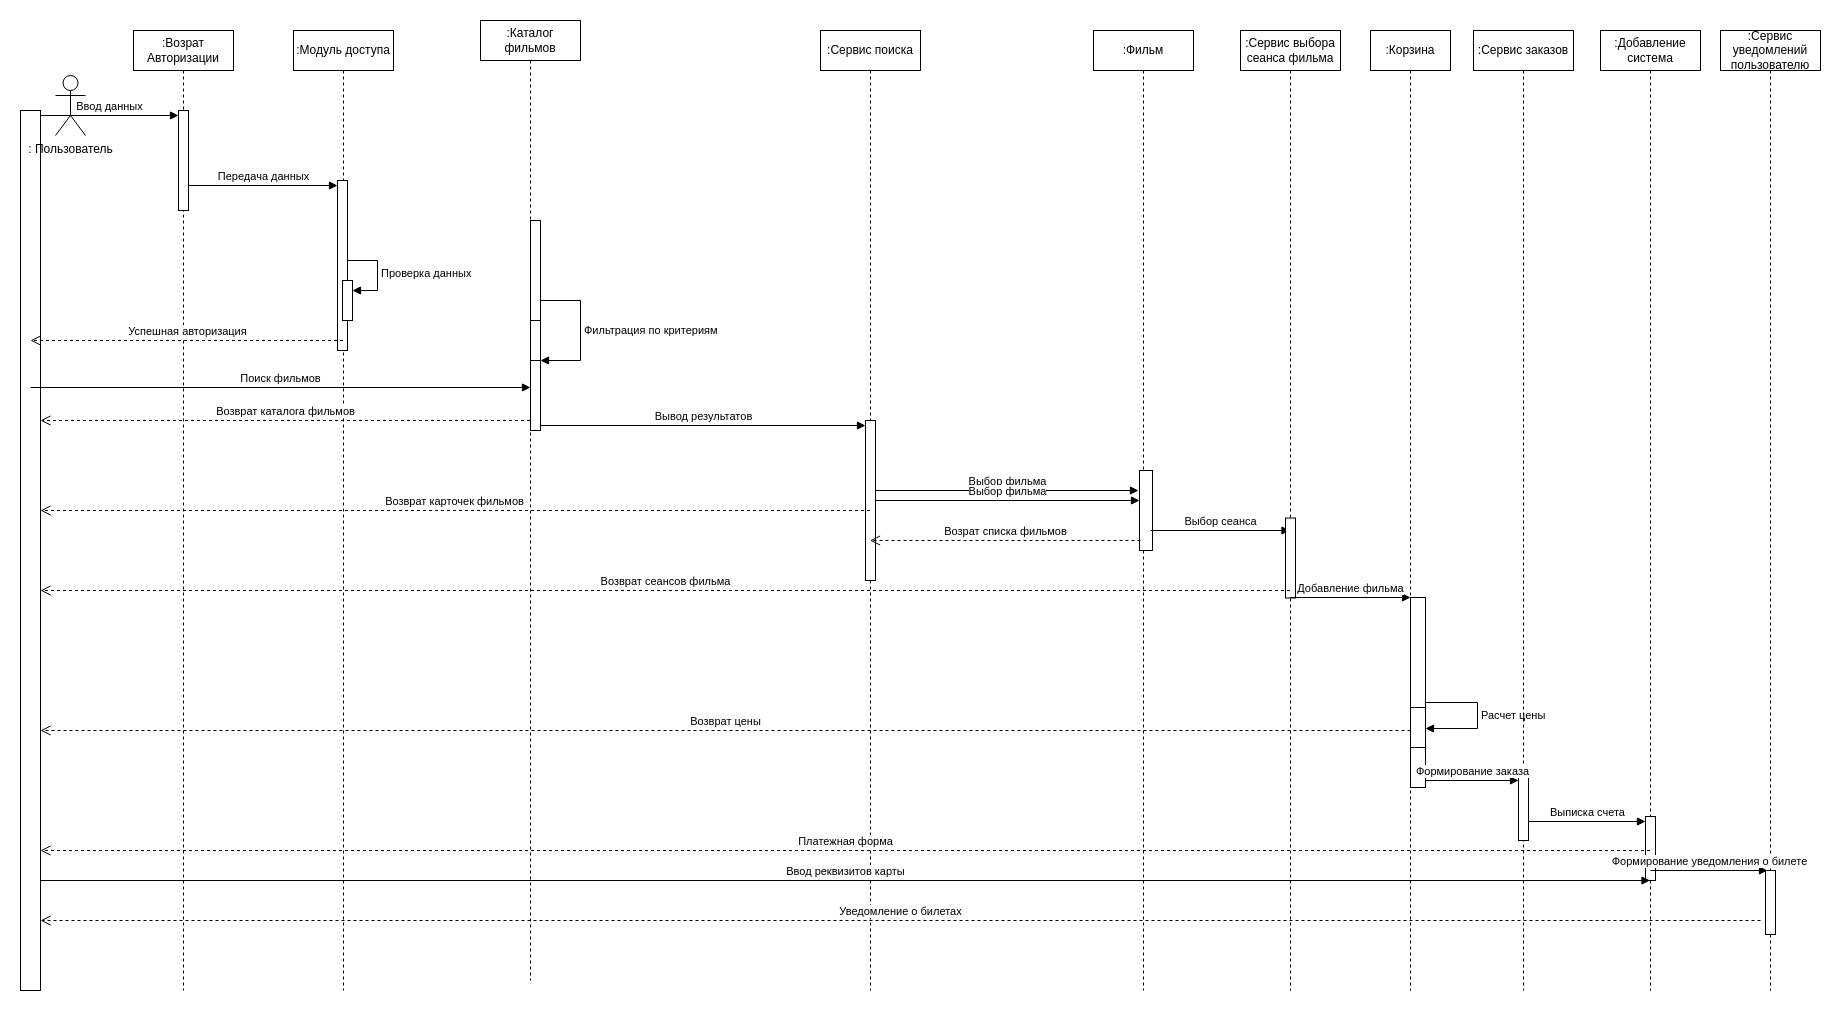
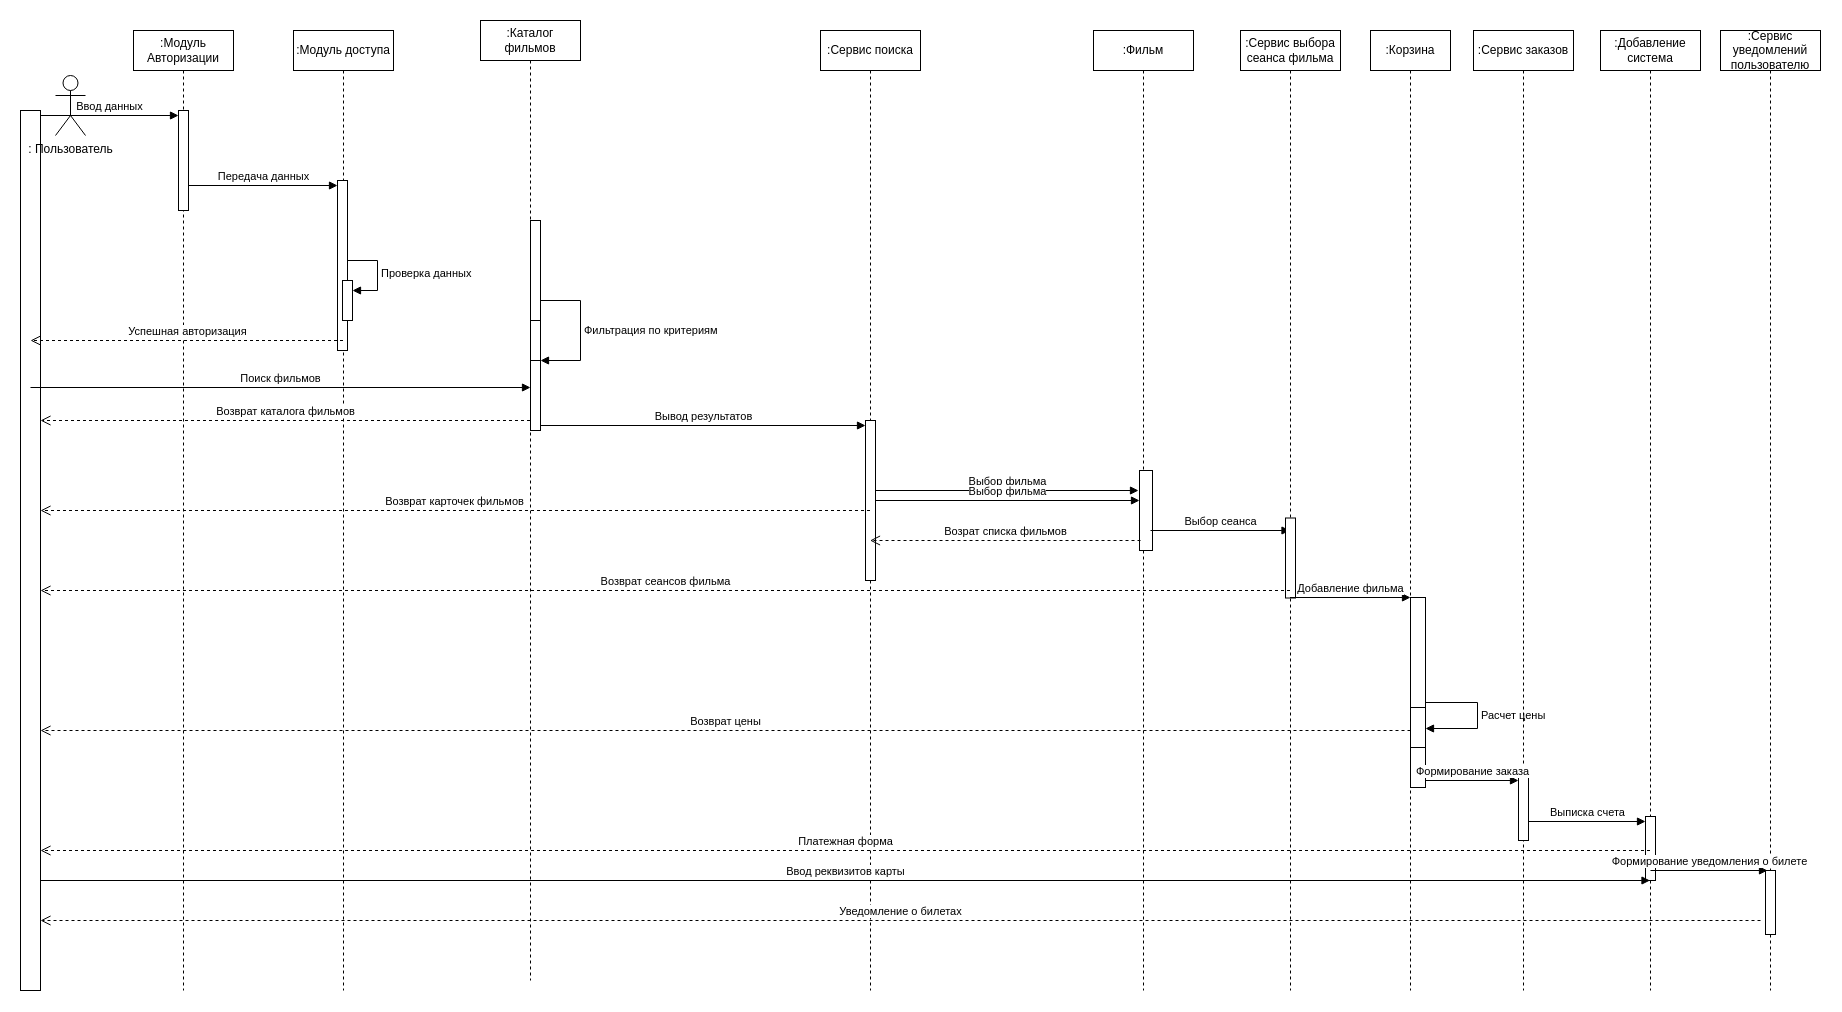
(184, 51) -> (184, 51)
